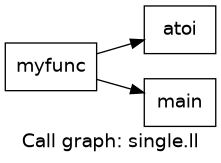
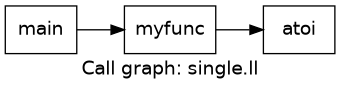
(114, 84) -> (94, 30)
